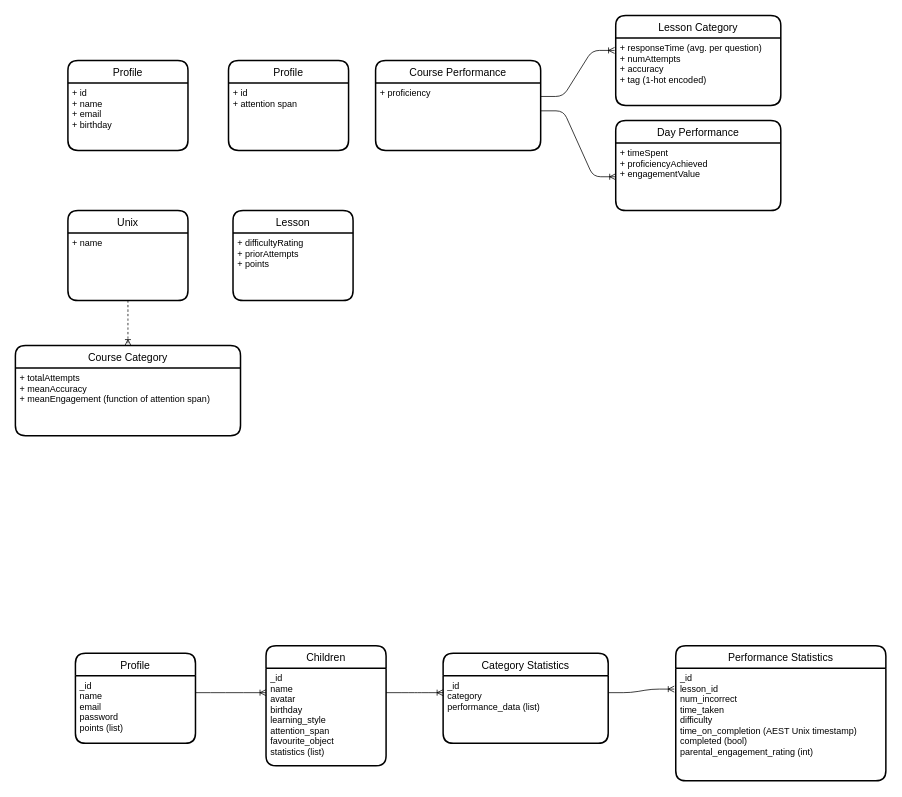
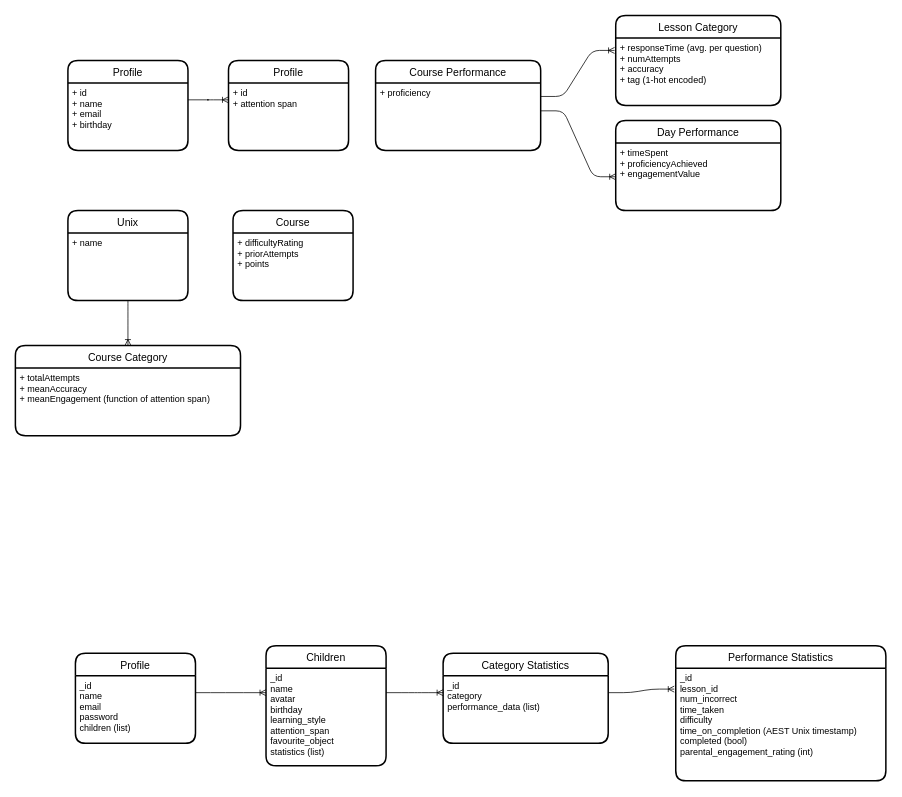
none -> (208, 100)
(293, 222) -> (293, 222)
(128, 324) -> (128, 324)
(86, 686) -> (86, 686)
